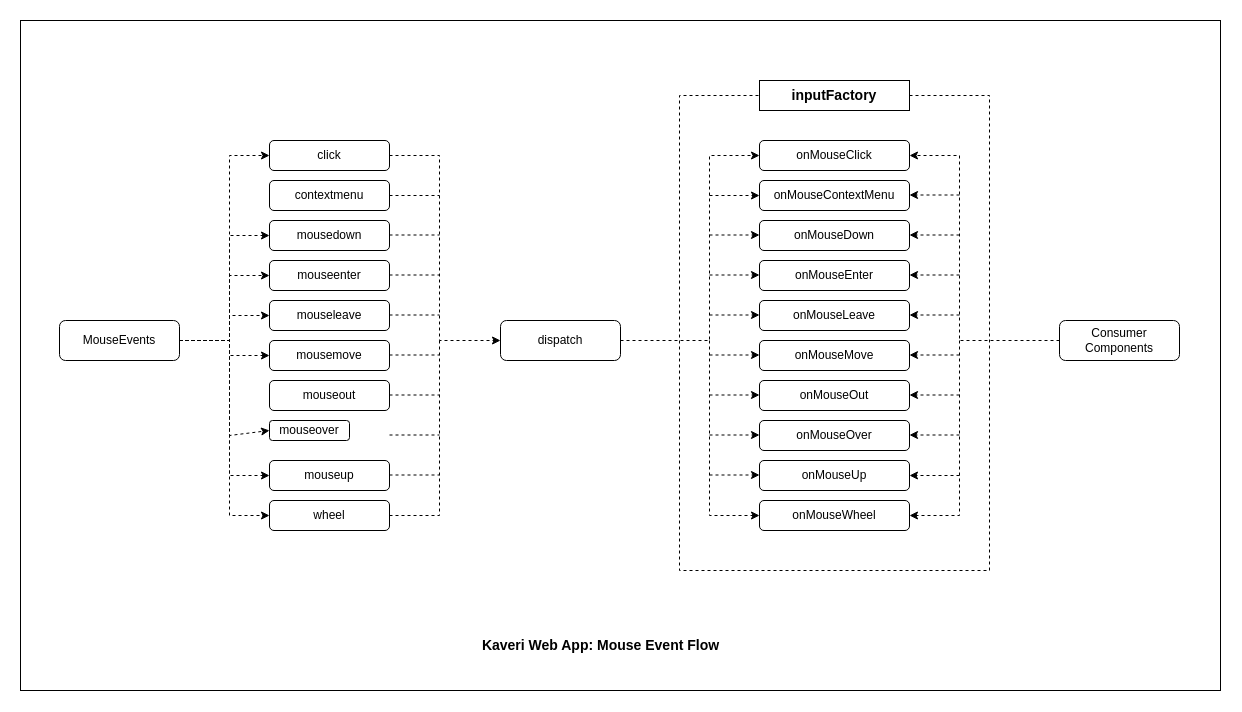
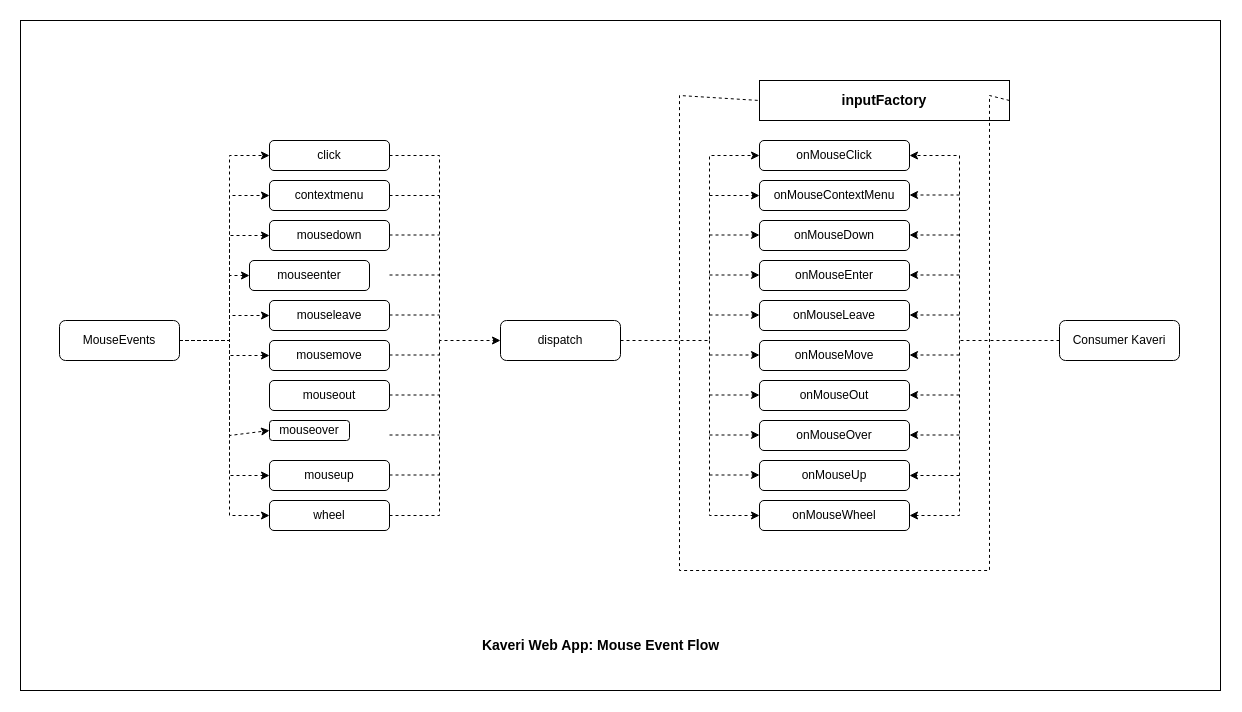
(835, 96) -> (885, 101)
none -> (247, 196)
(330, 276) -> (310, 276)
(1120, 341) -> (1120, 341)
